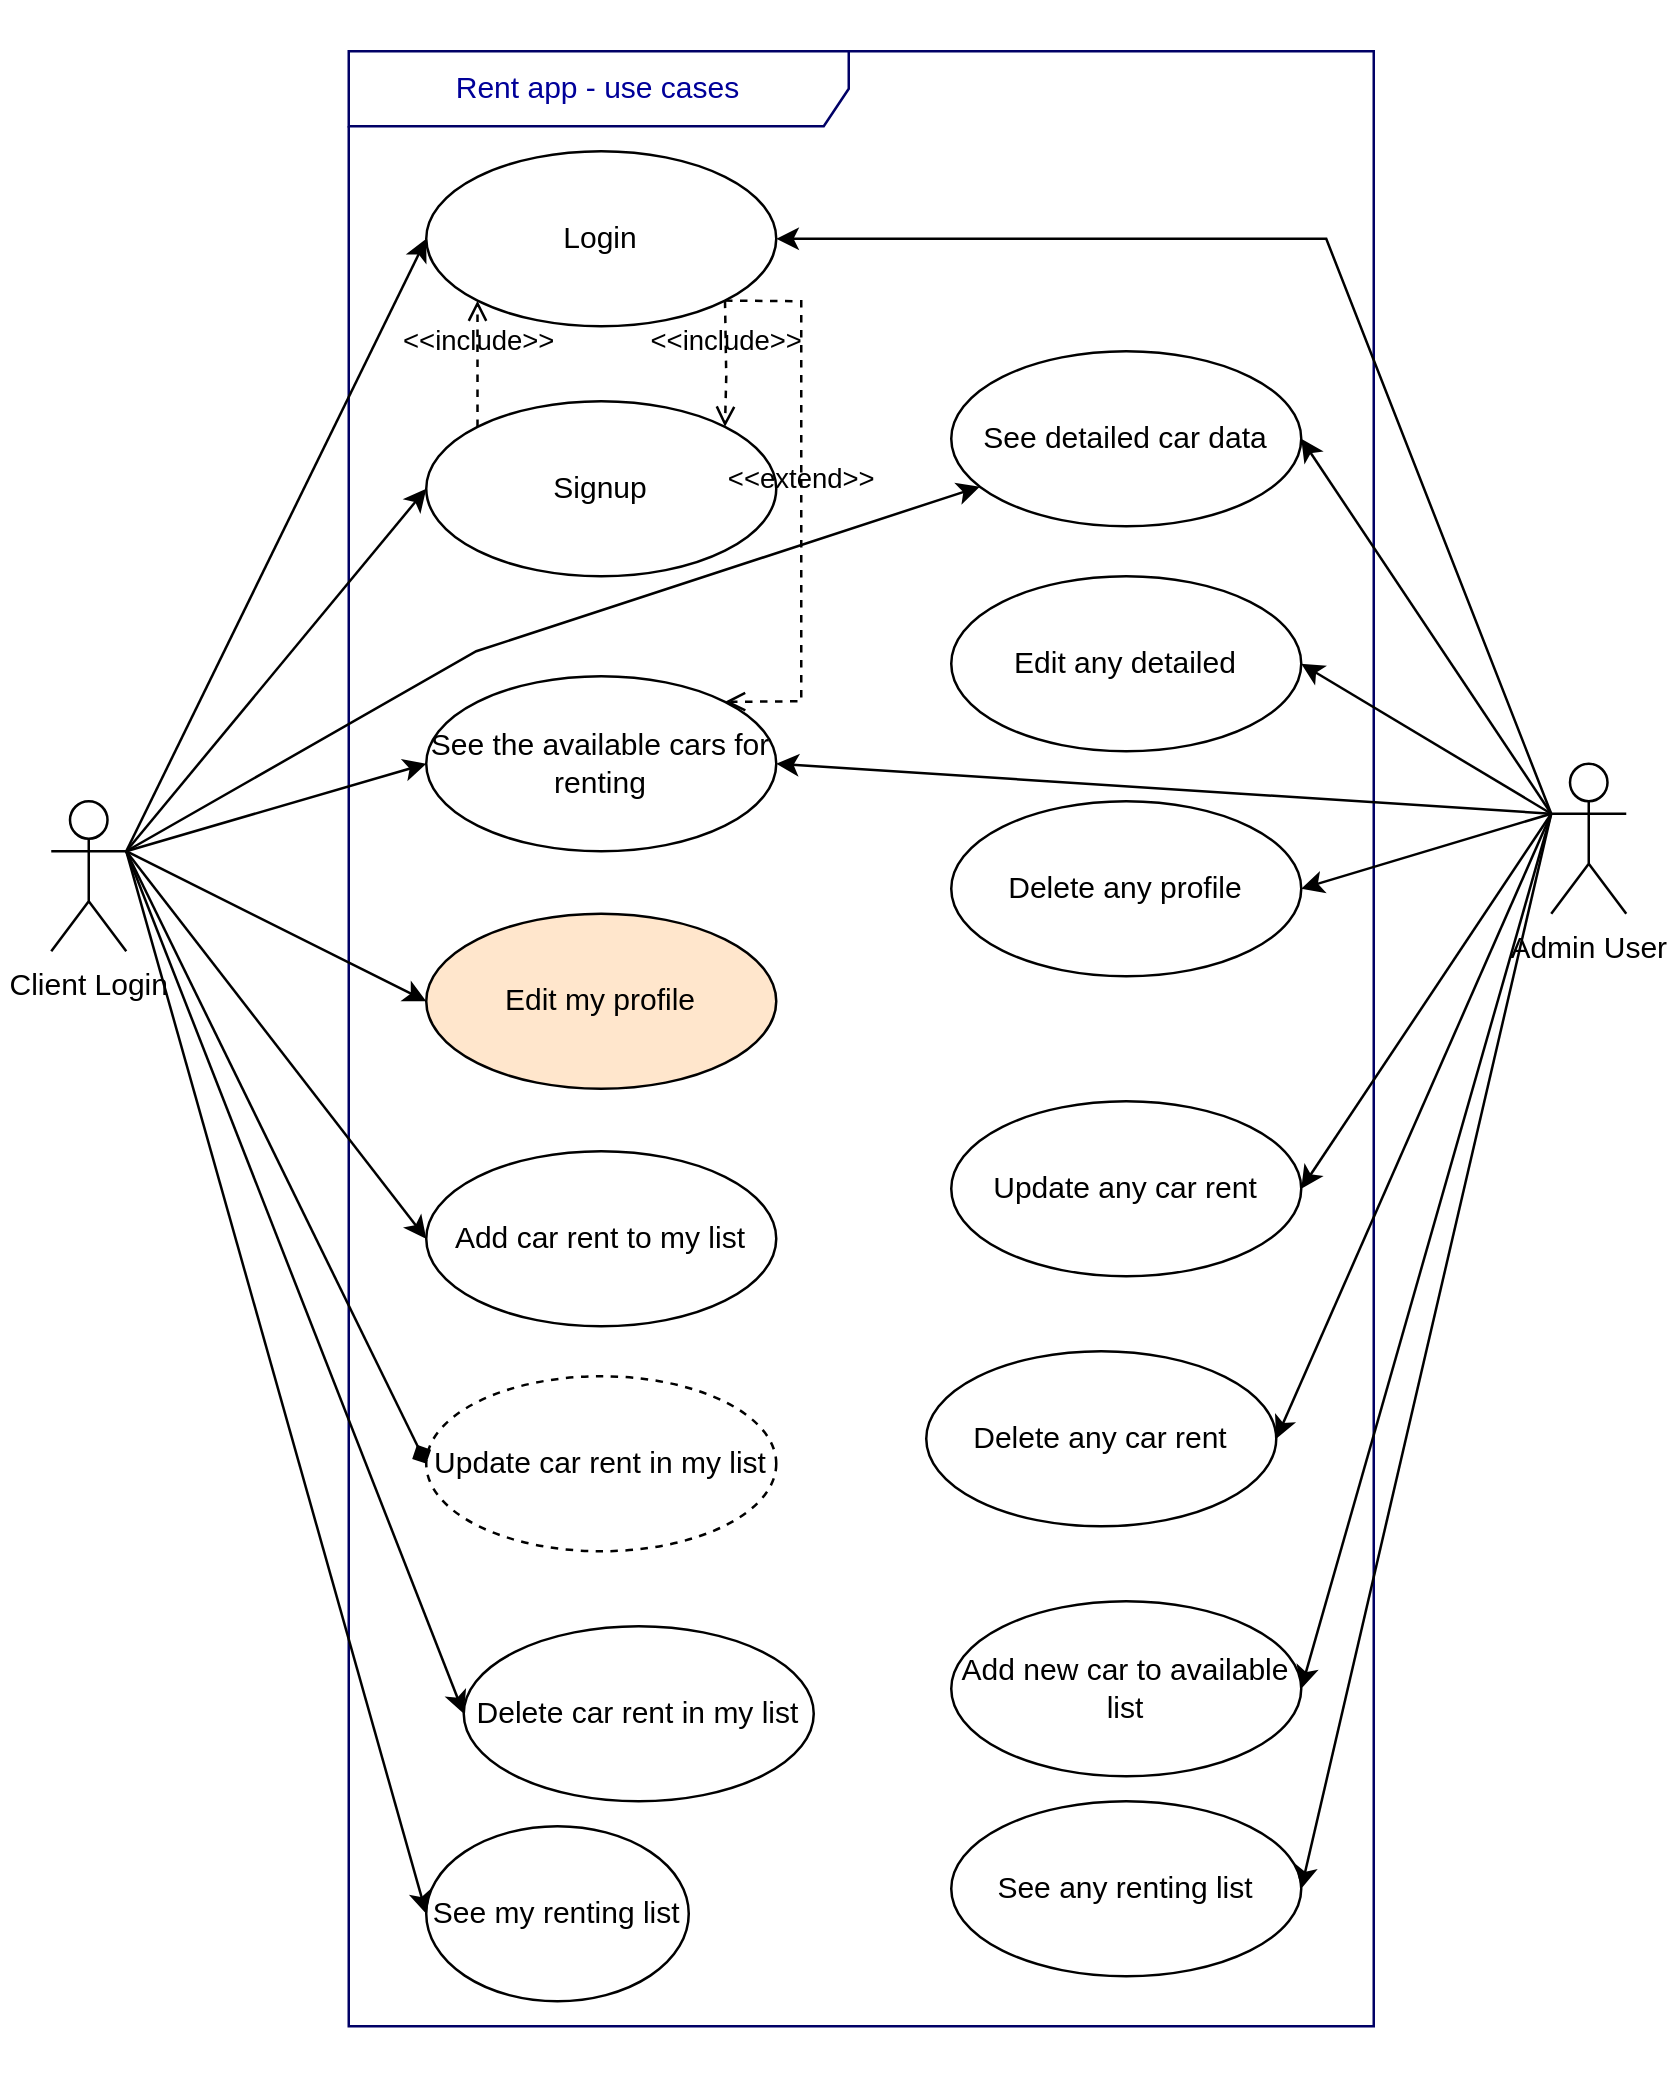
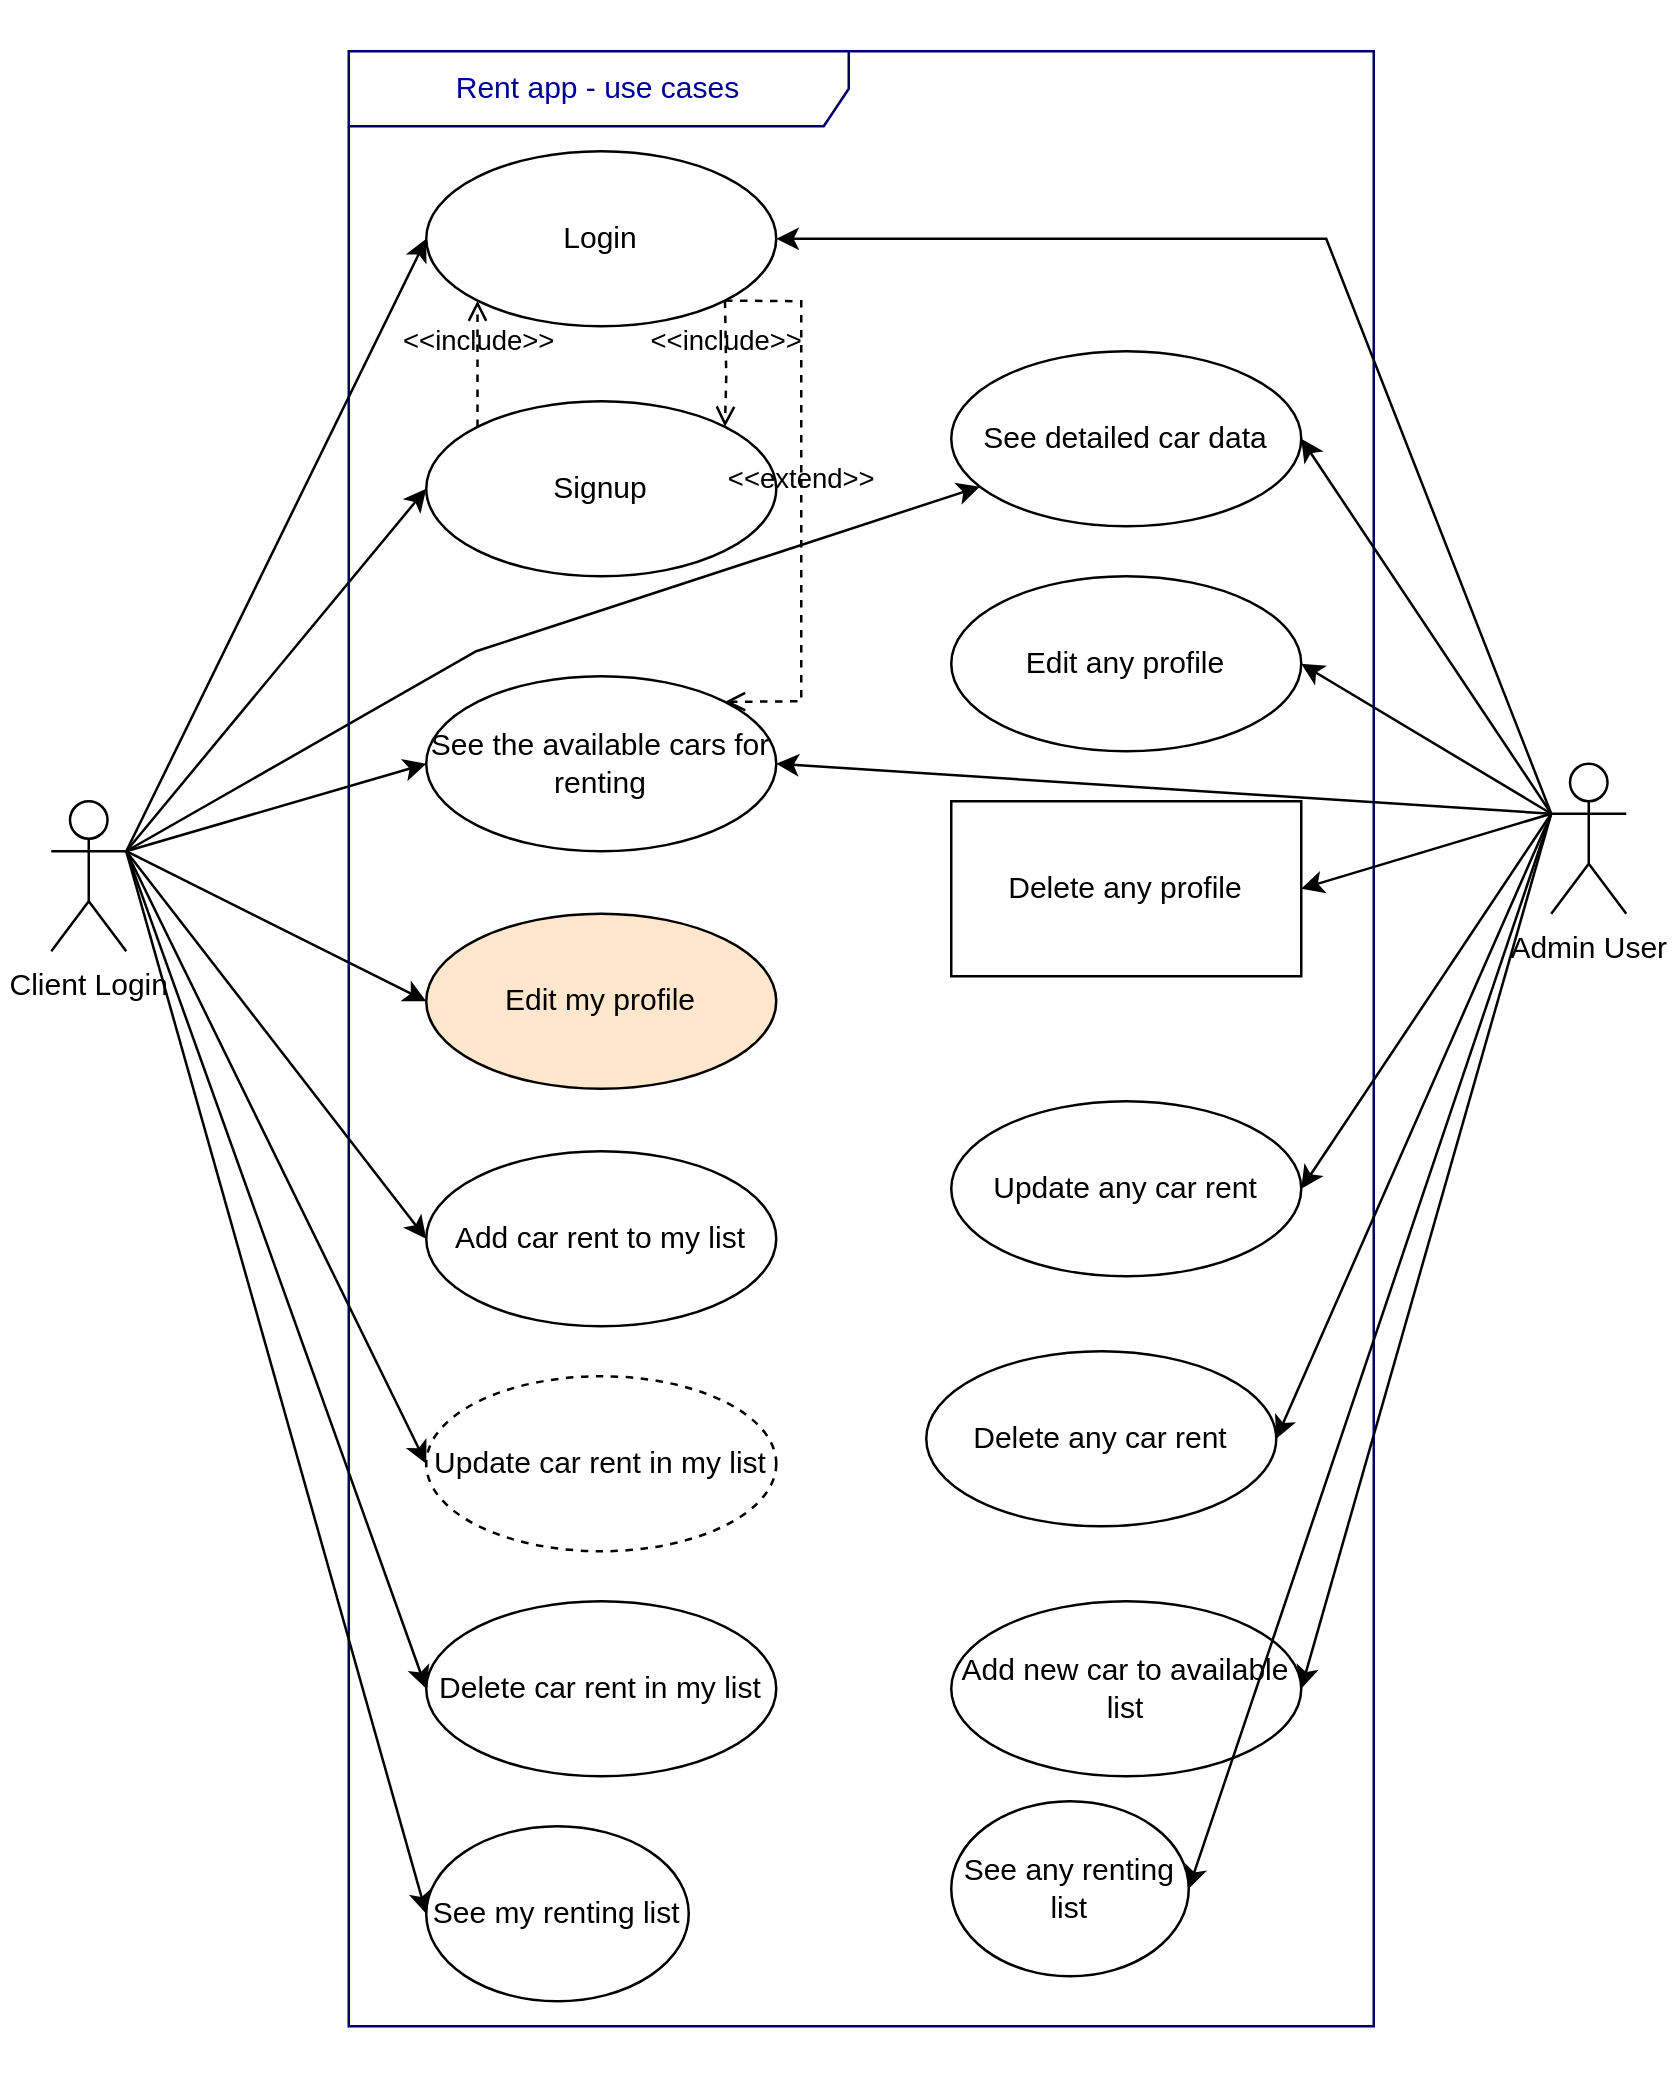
(1126, 664) -> (1126, 664)
(1126, 889) -> (1126, 889)
(417, 1446) -> (417, 1446)
(639, 1714) -> (601, 1689)
(1126, 1889) -> (1070, 1889)
